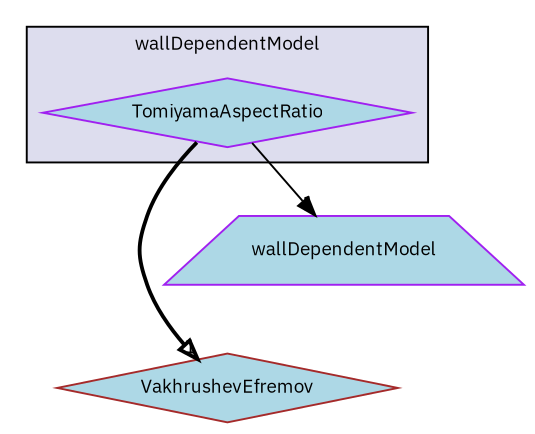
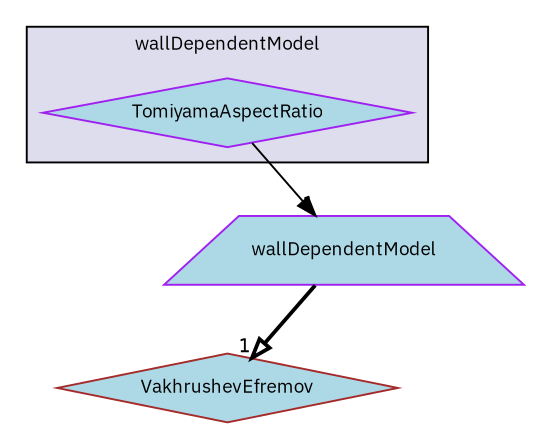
(140, 241) -> (290, 314)
